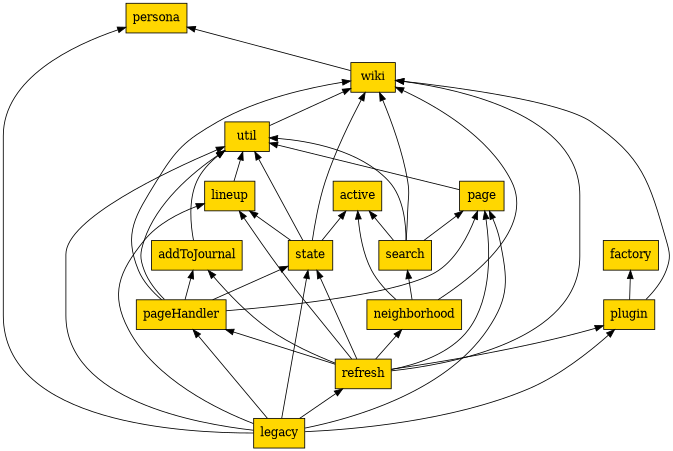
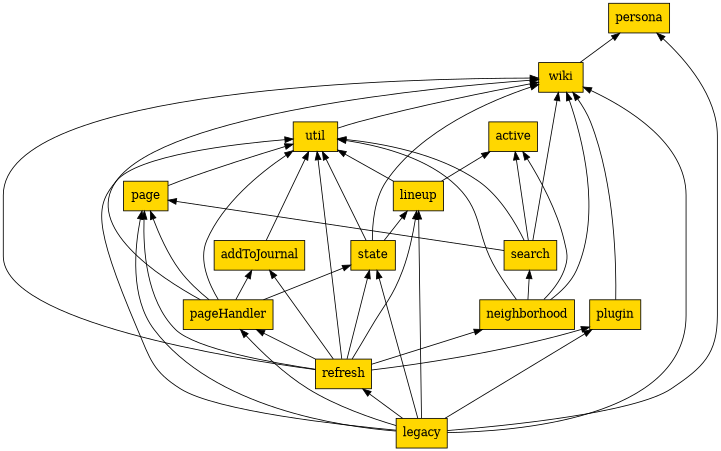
none -> (459, 189)
(331, 229) -> (465, 167)
(631, 255) -> none
none -> (330, 259)
none -> (684, 326)
